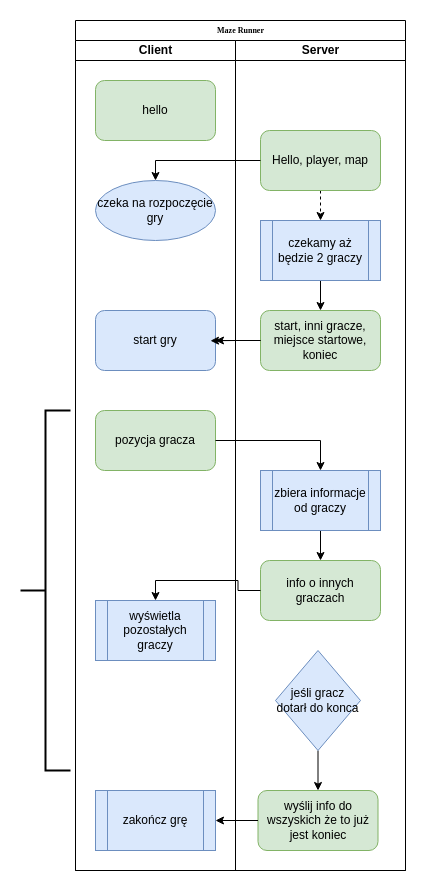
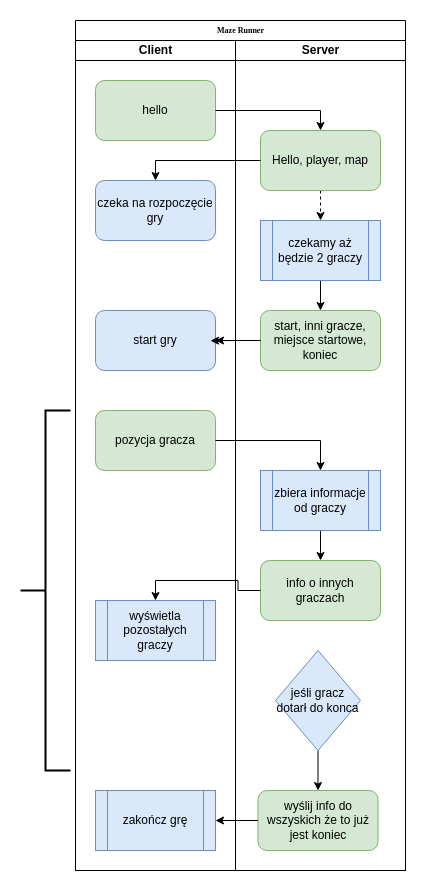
none -> (275, 111)
(156, 211) -> (156, 211)
